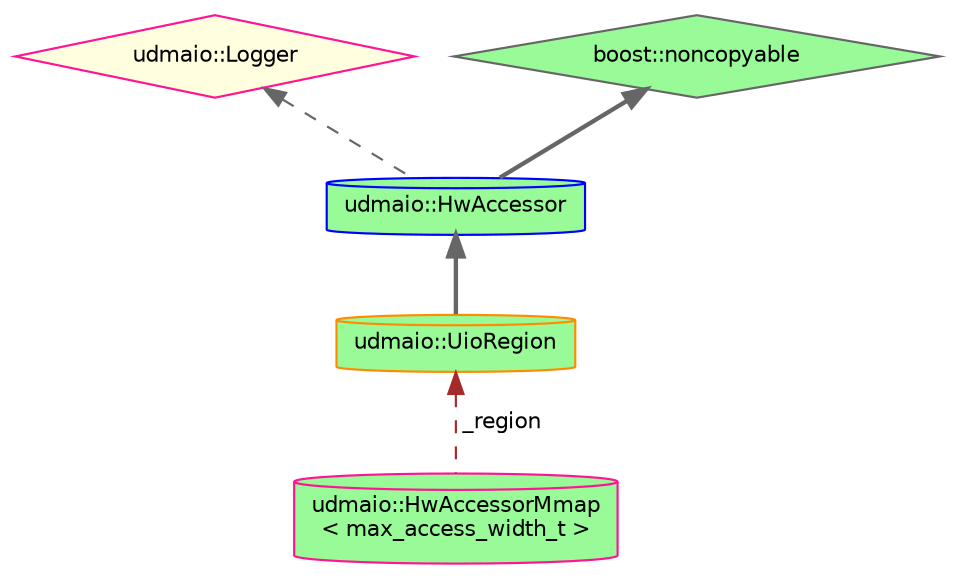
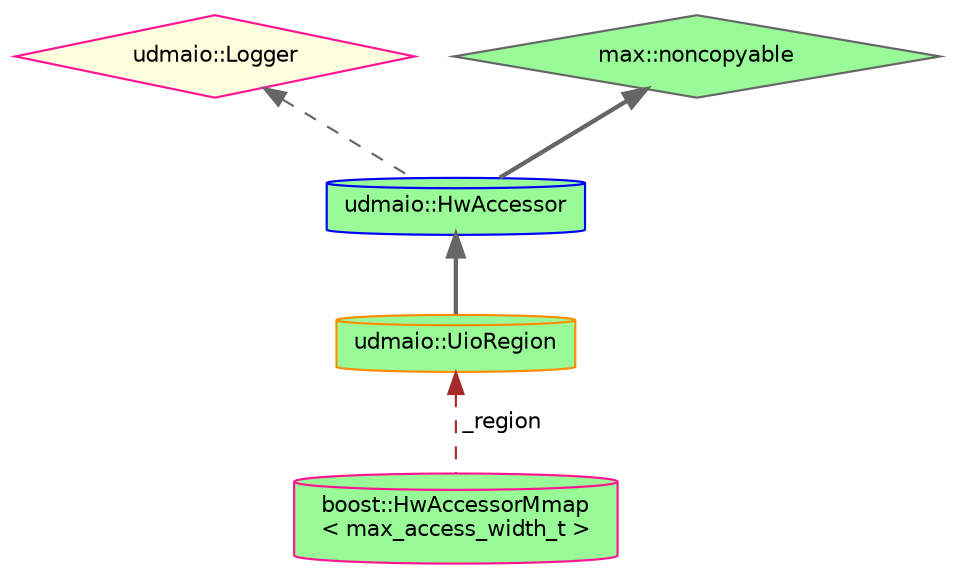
(697, 56) -> (697, 56)
(456, 519) -> (456, 519)
